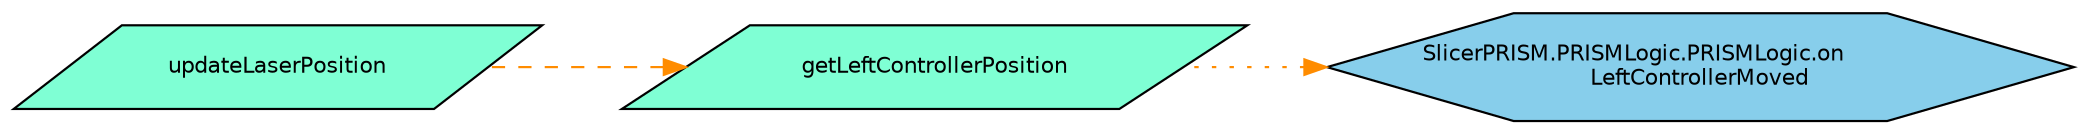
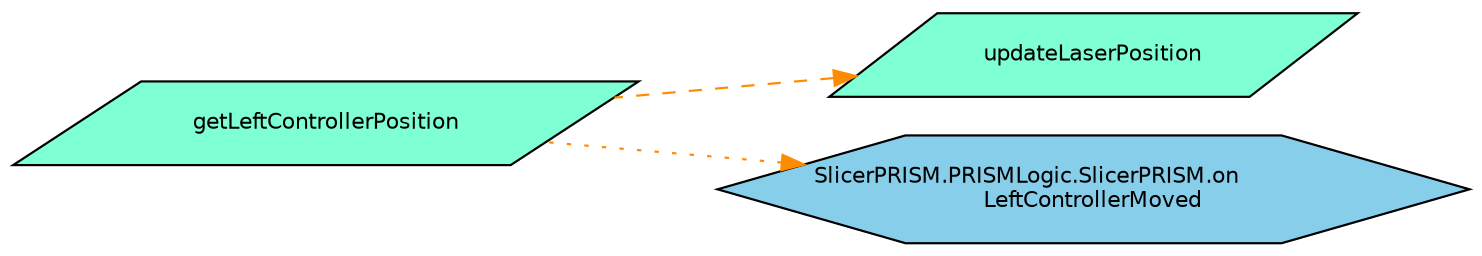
(576, 67) -> (724, 88)
(1700, 67) -> (1093, 189)
